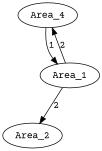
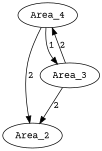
none -> (26, 71)
(70, 75) -> (70, 75)
